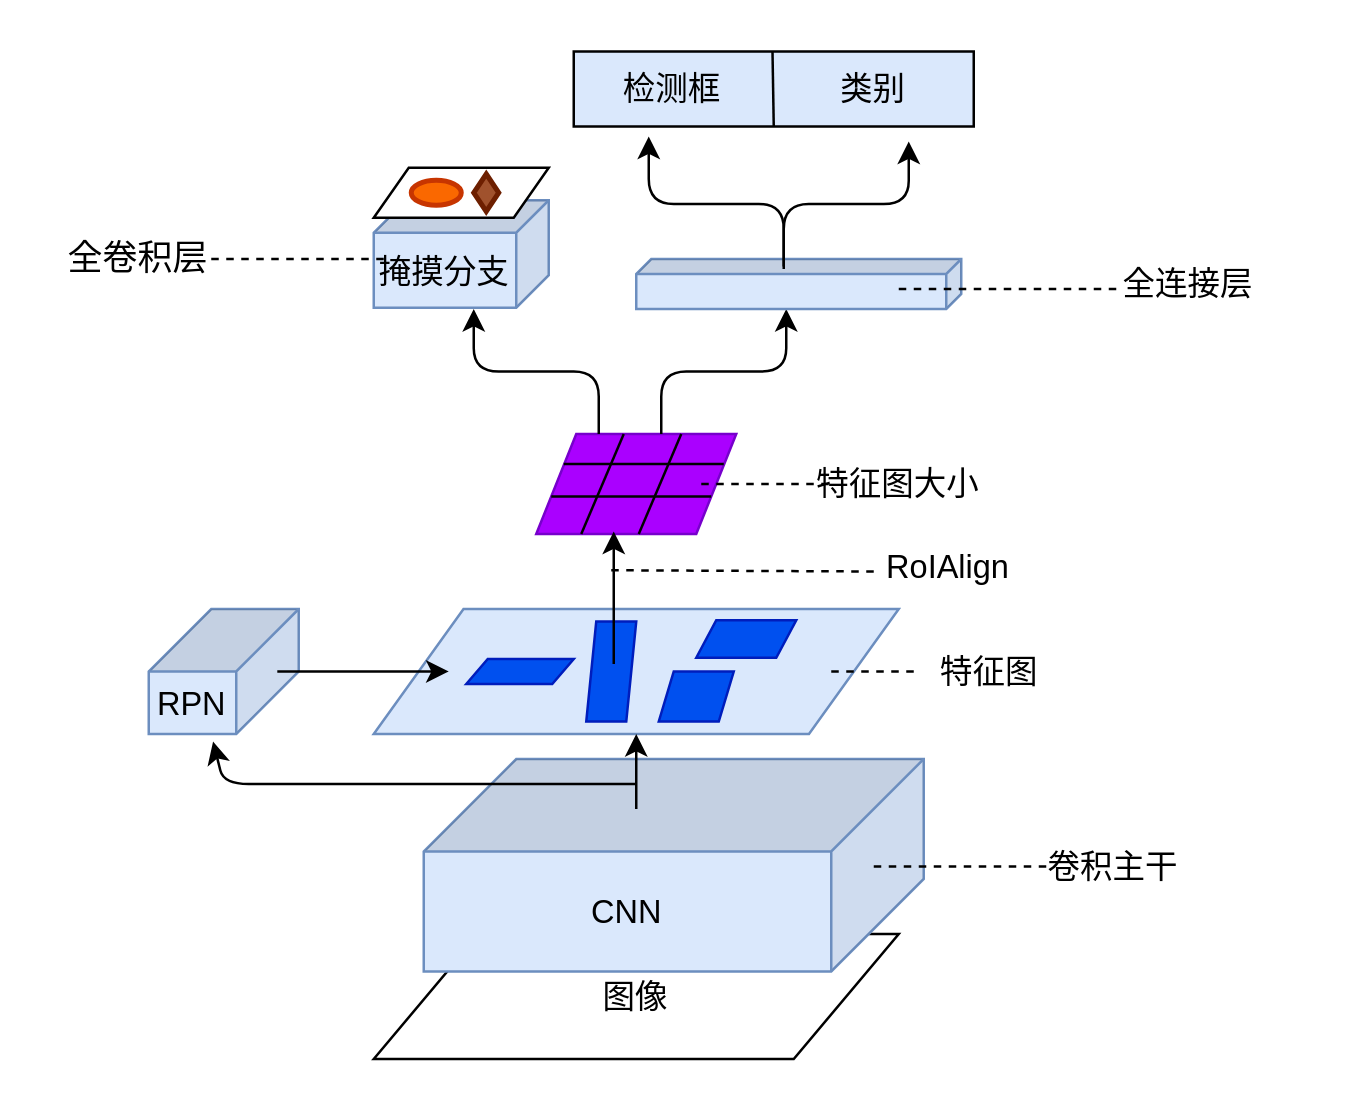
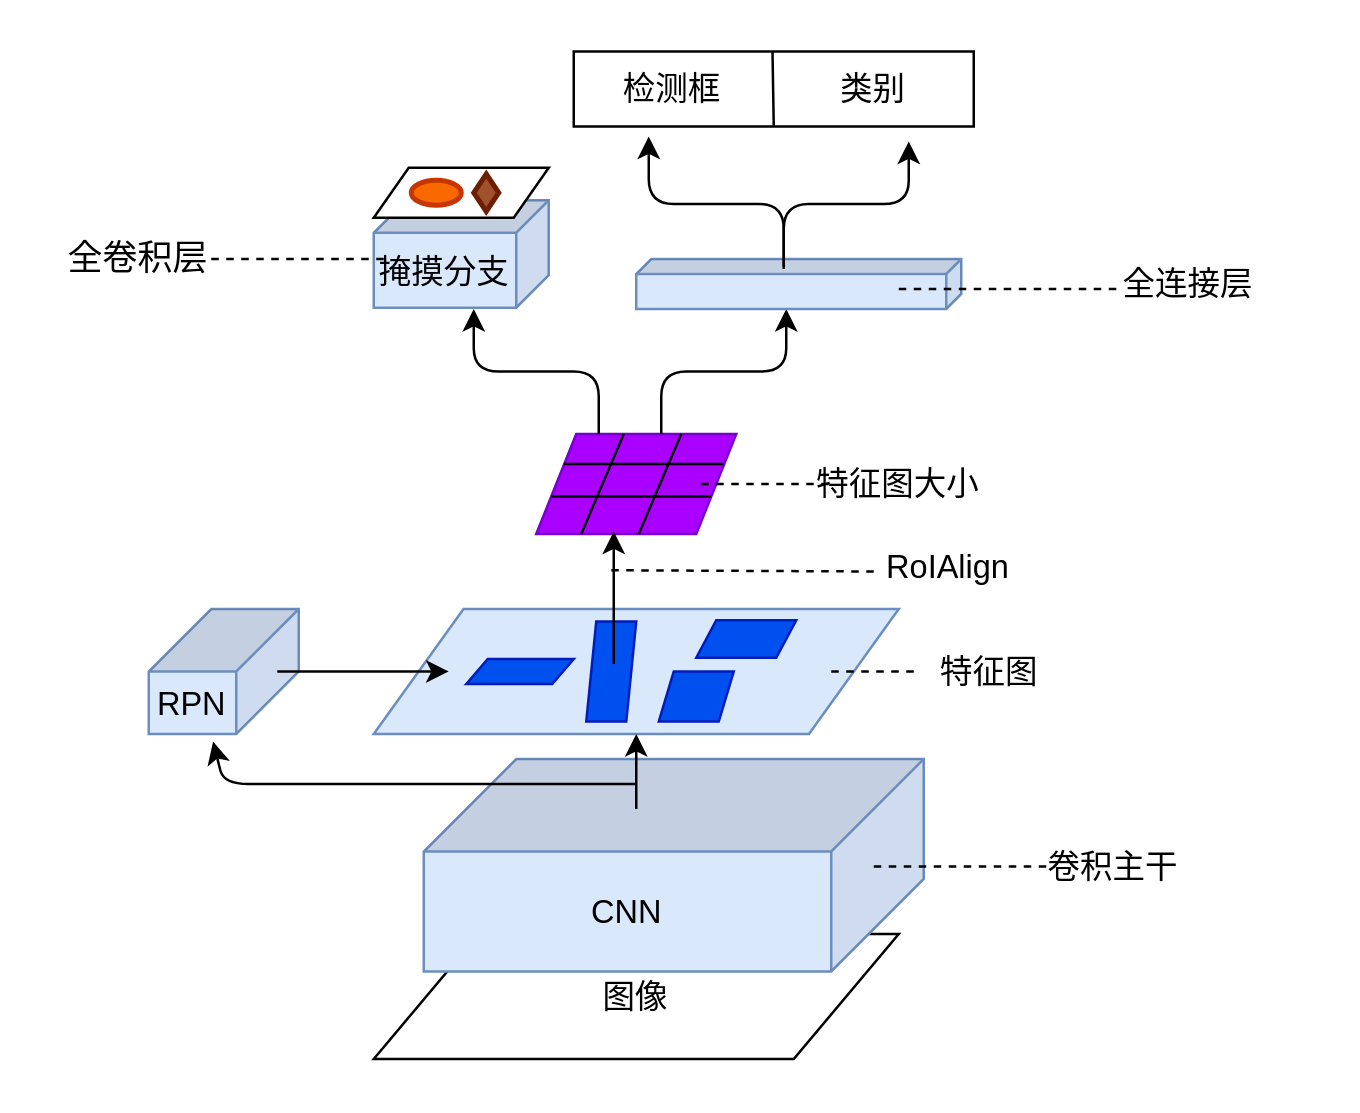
(774, 89) -> (774, 89)
